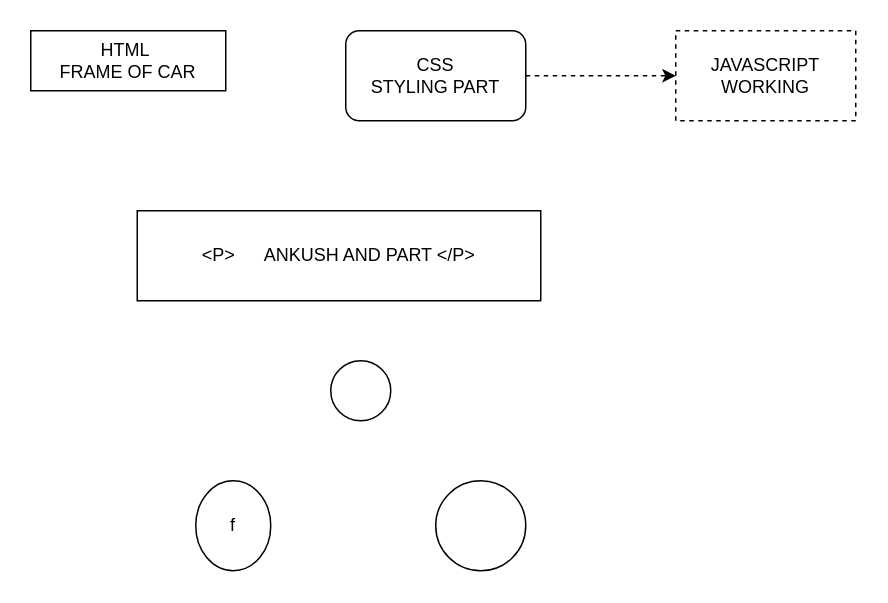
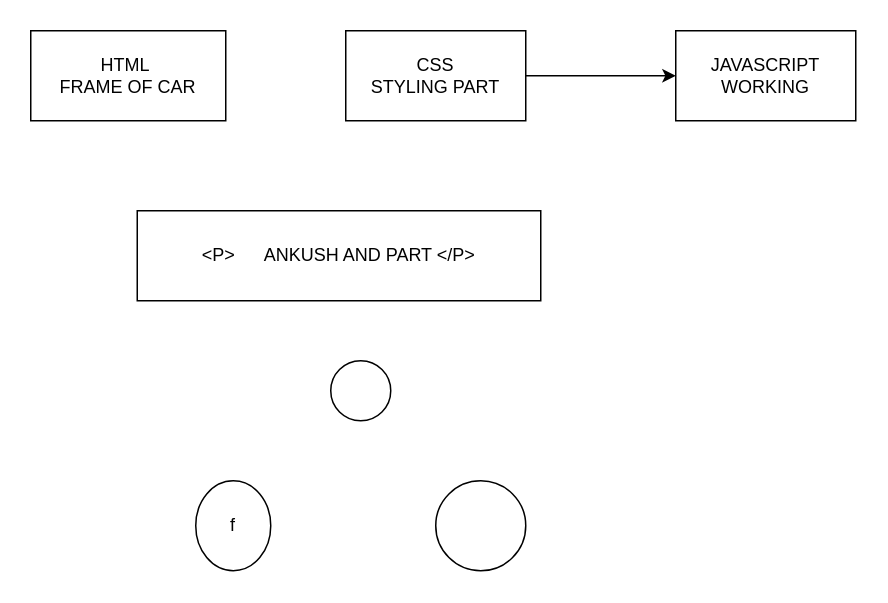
(128, 61) -> (128, 76)
(436, 76) -> (436, 76)
(595, 76) -> (595, 76)
(766, 76) -> (766, 76)
